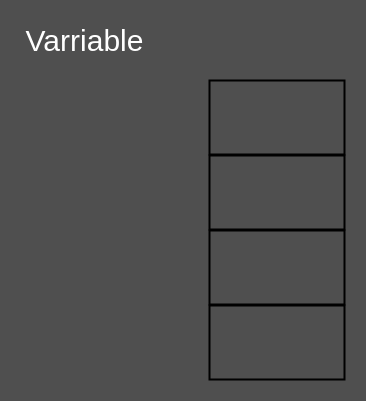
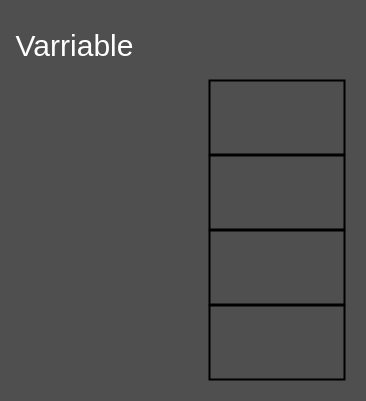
(85, 41) -> (75, 46)
